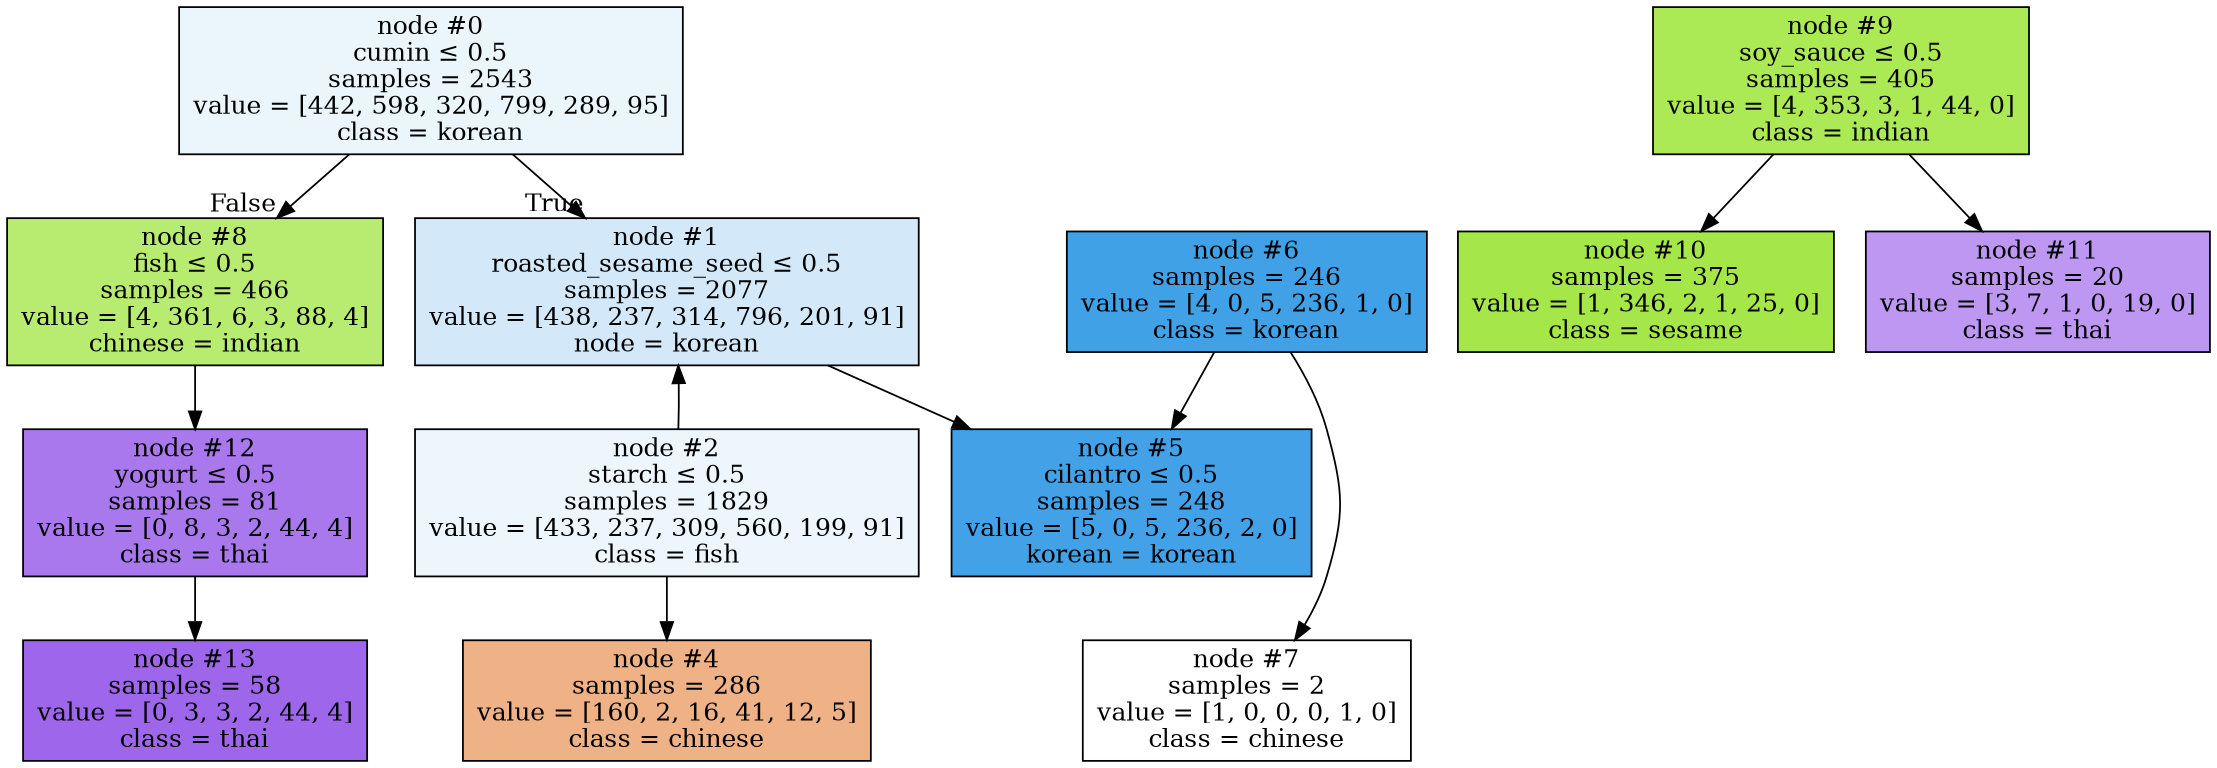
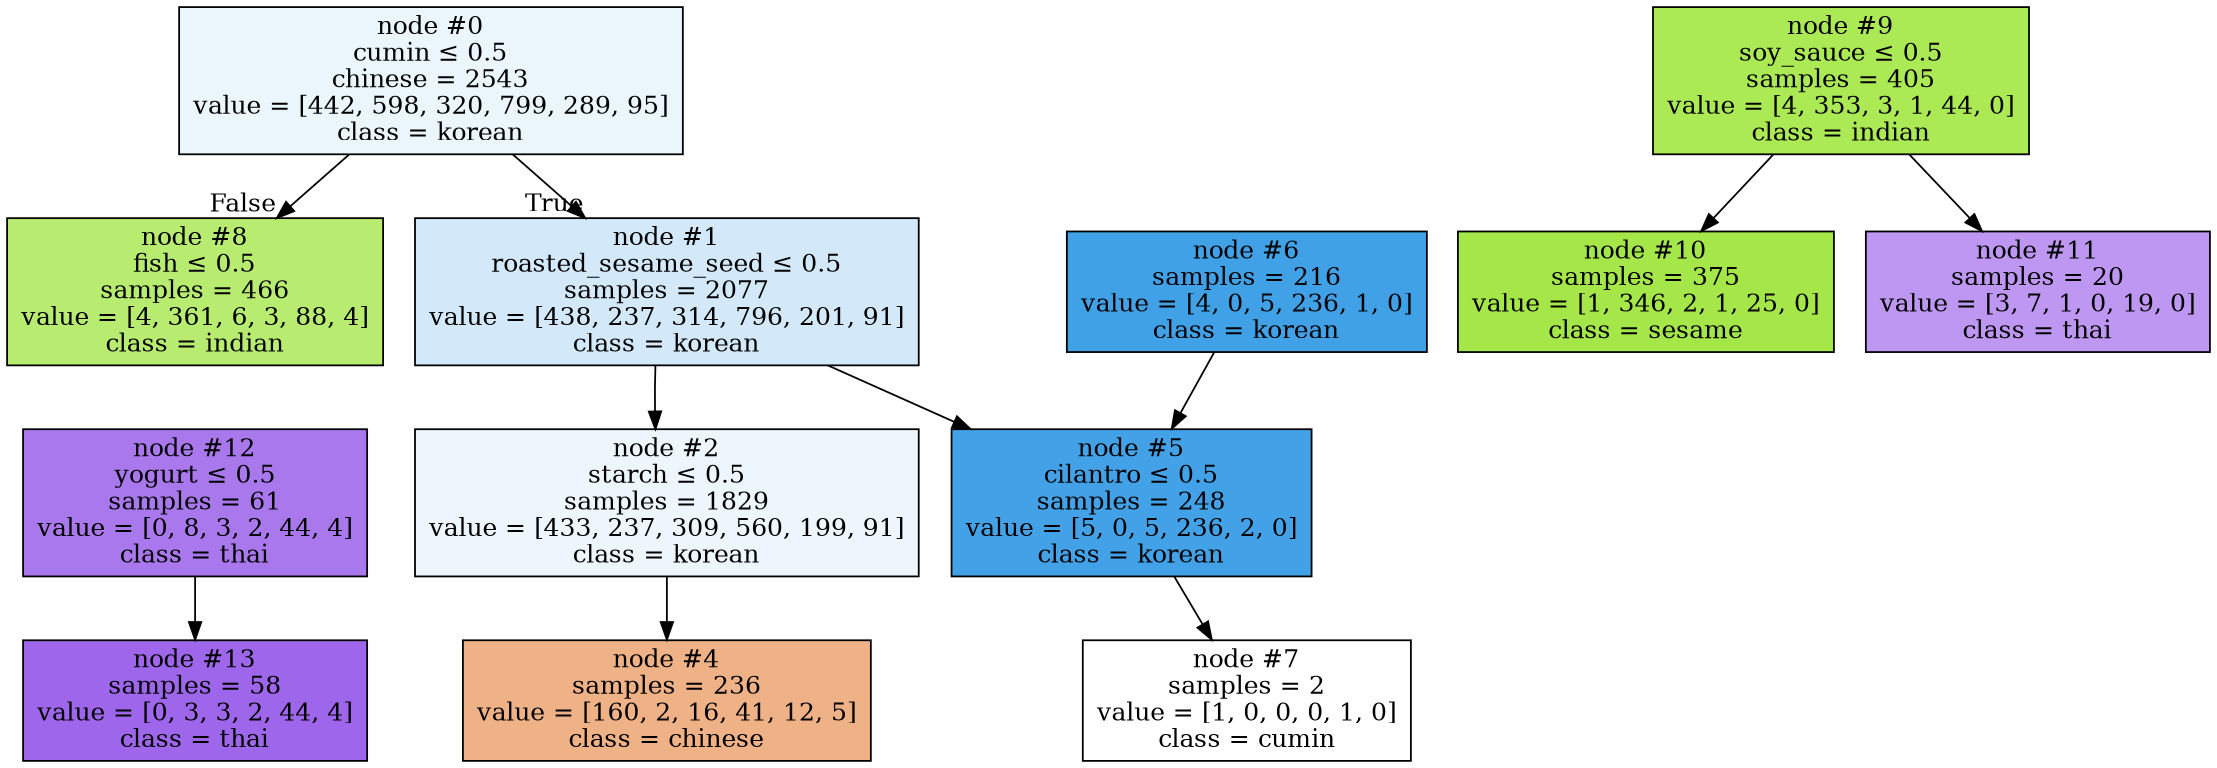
(431, 80) -> (431, 80)
(1247, 278) -> (1247, 278)
(195, 344) -> (195, 344)
(667, 344) -> (667, 344)
(195, 388) -> none
(679, 406) -> (655, 388)
(1339, 487) -> (1189, 601)
(195, 502) -> (195, 502)
(667, 555) -> (667, 555)
(1132, 555) -> (1132, 555)
(667, 686) -> (667, 686)
(1247, 740) -> (1247, 740)
